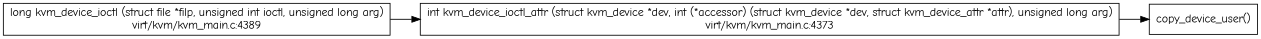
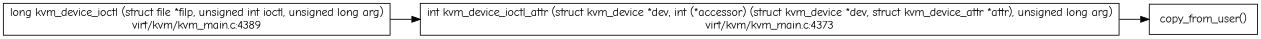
(1203, 19) -> (1203, 19)
